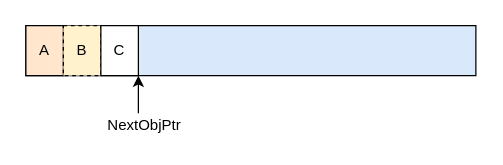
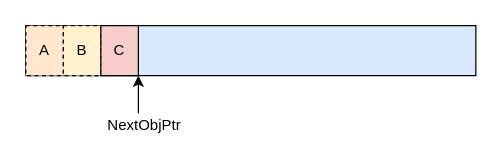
(44, 51) -> (44, 51)
(119, 51) -> (119, 51)
